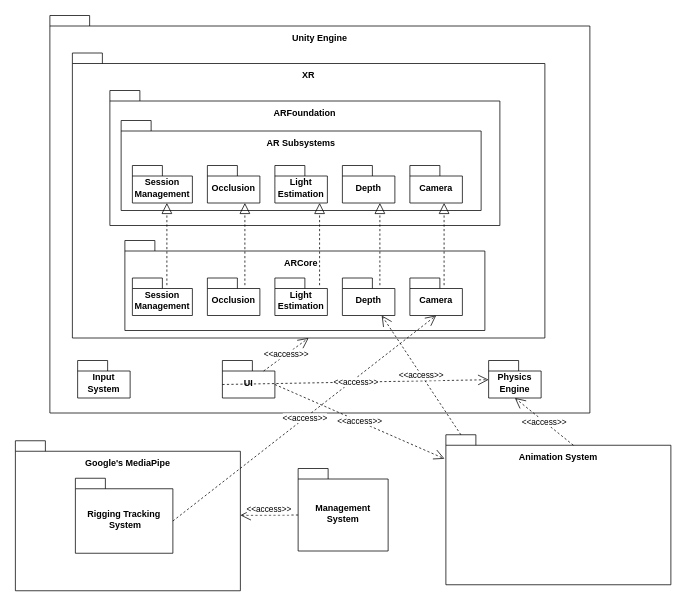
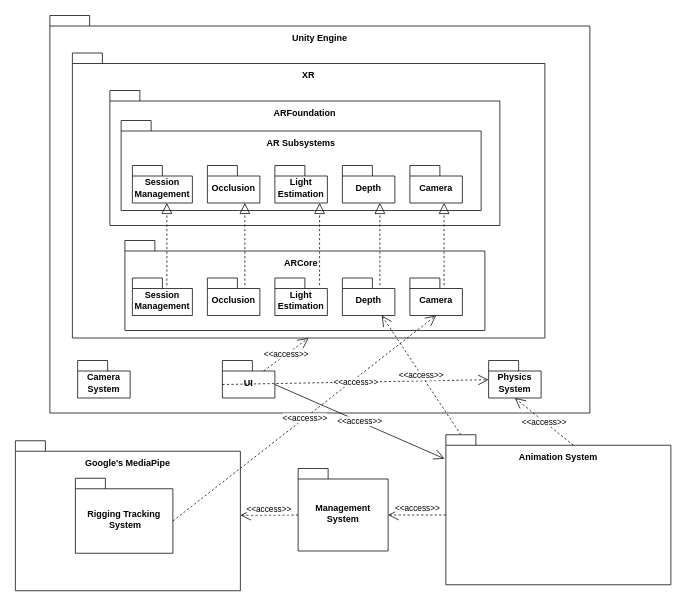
(104, 383) -> (104, 383)
(515, 383) -> (515, 383)
(405, 441) -> (405, 441)
none -> (418, 515)
